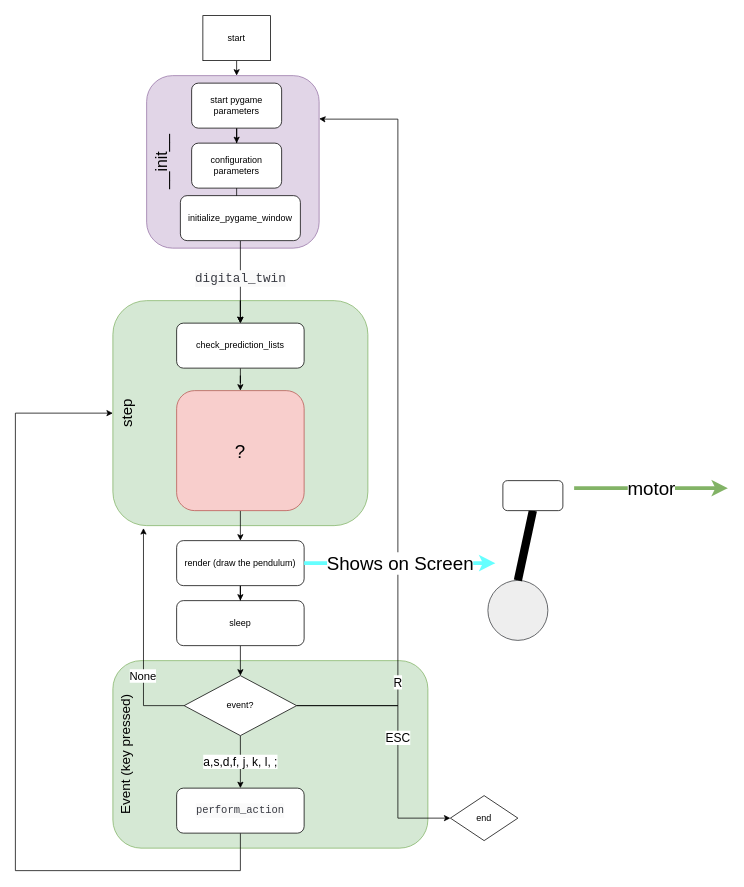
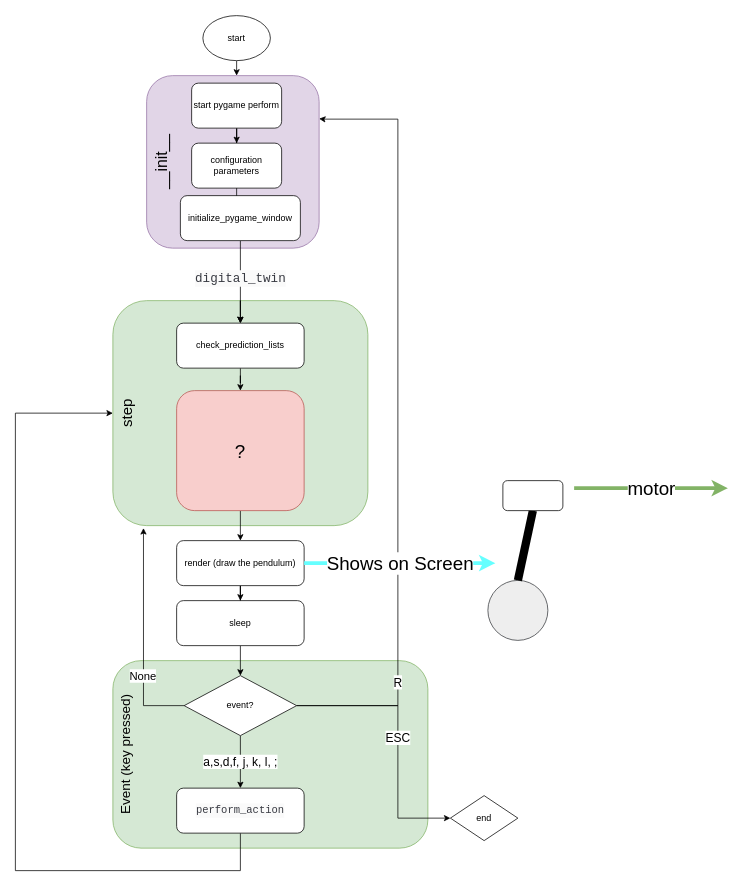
(237, 38) -> (237, 38)
(237, 105) -> (237, 105)
